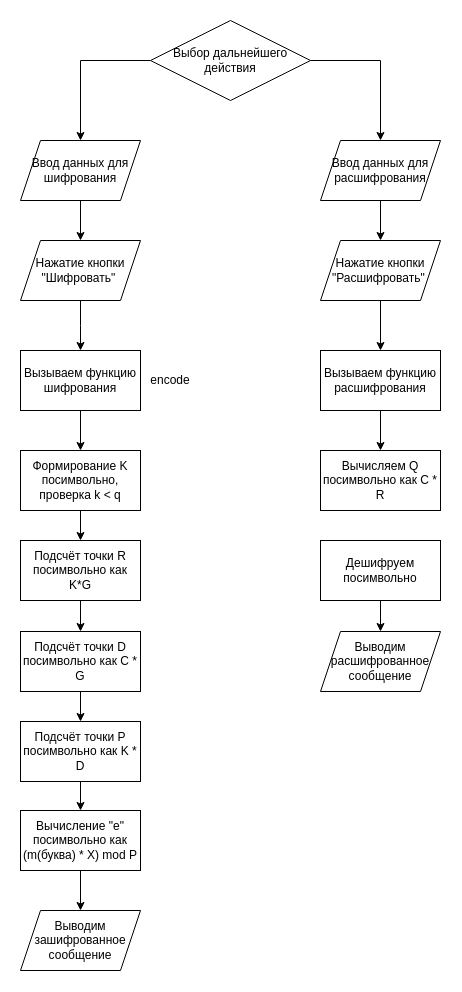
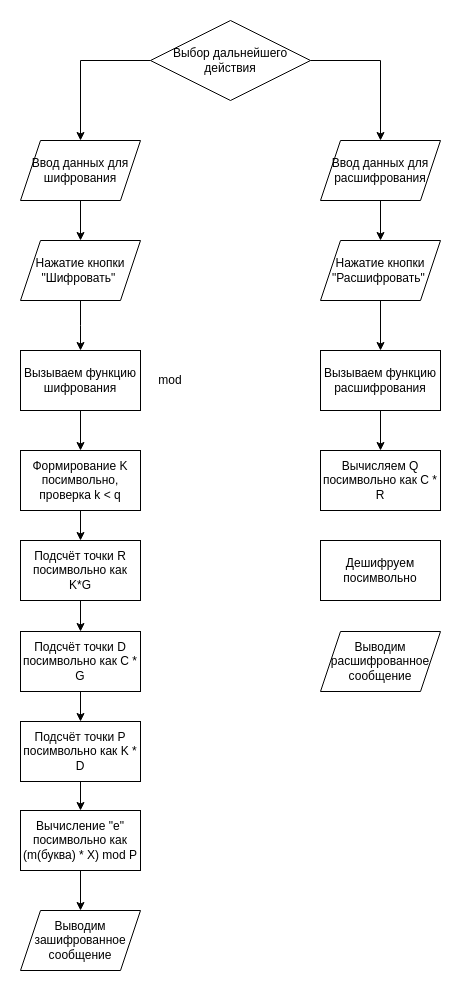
(171, 381) -> (171, 381)
(381, 620) -> none
